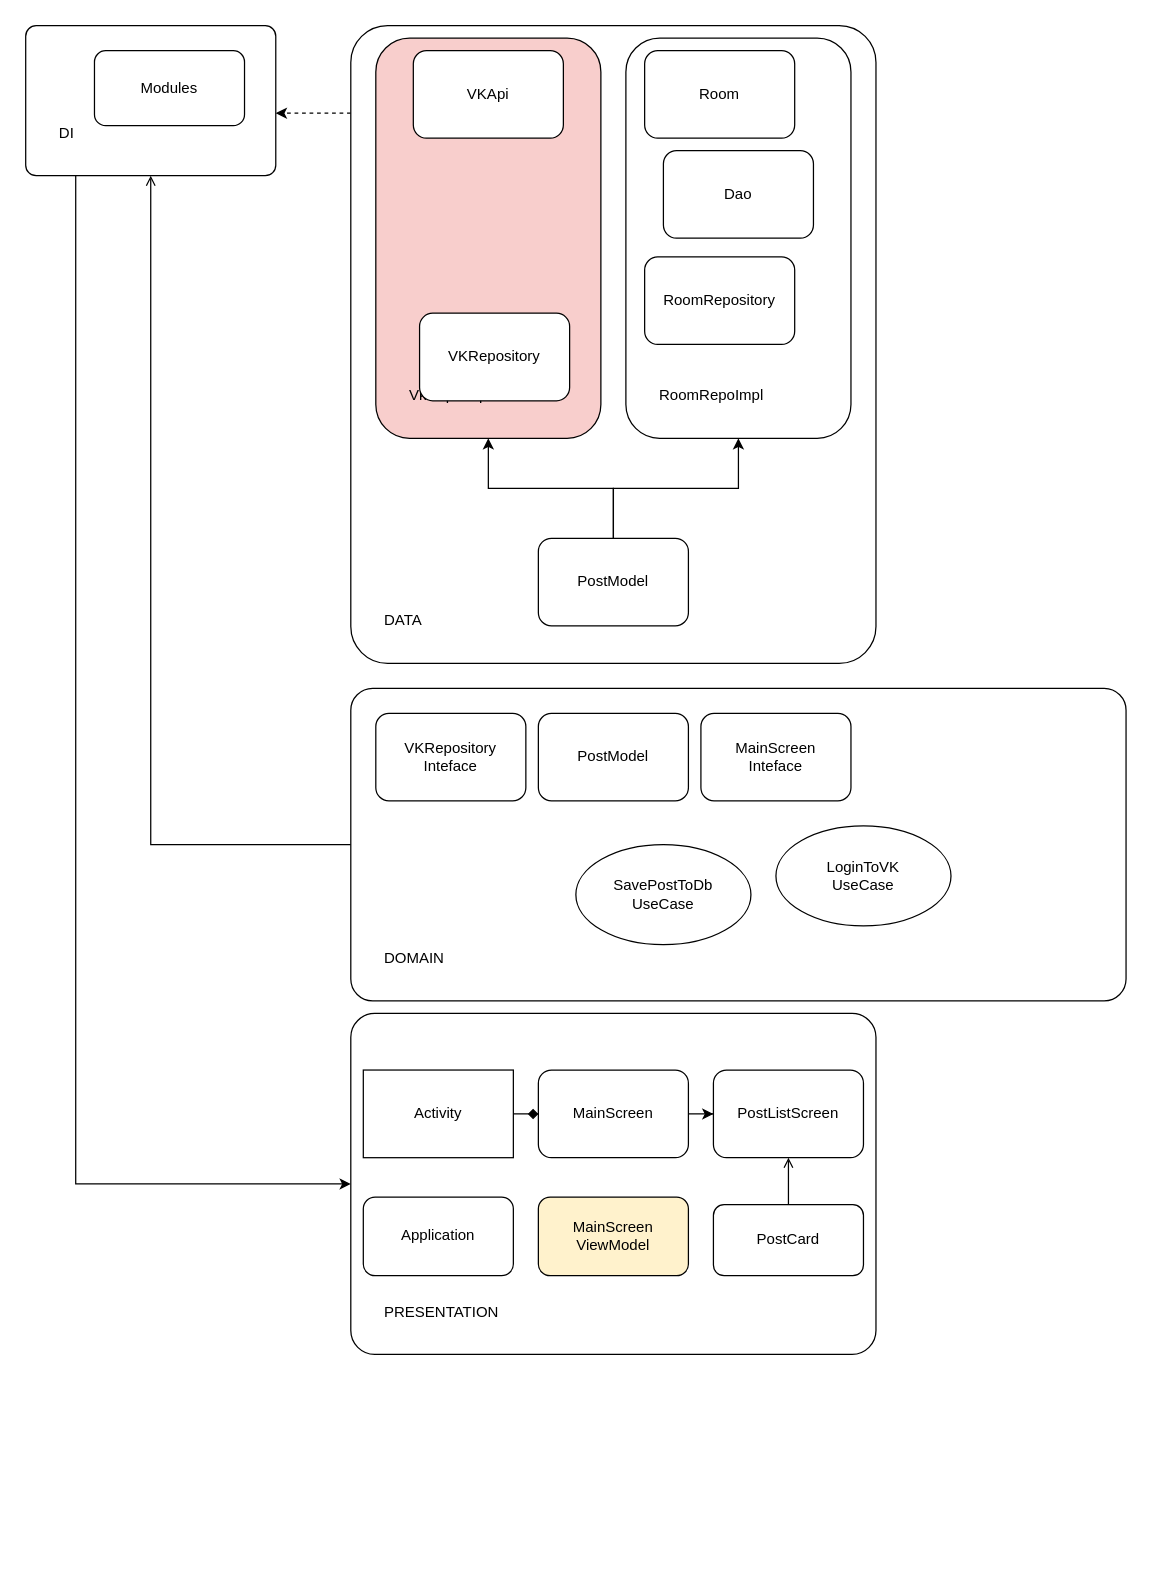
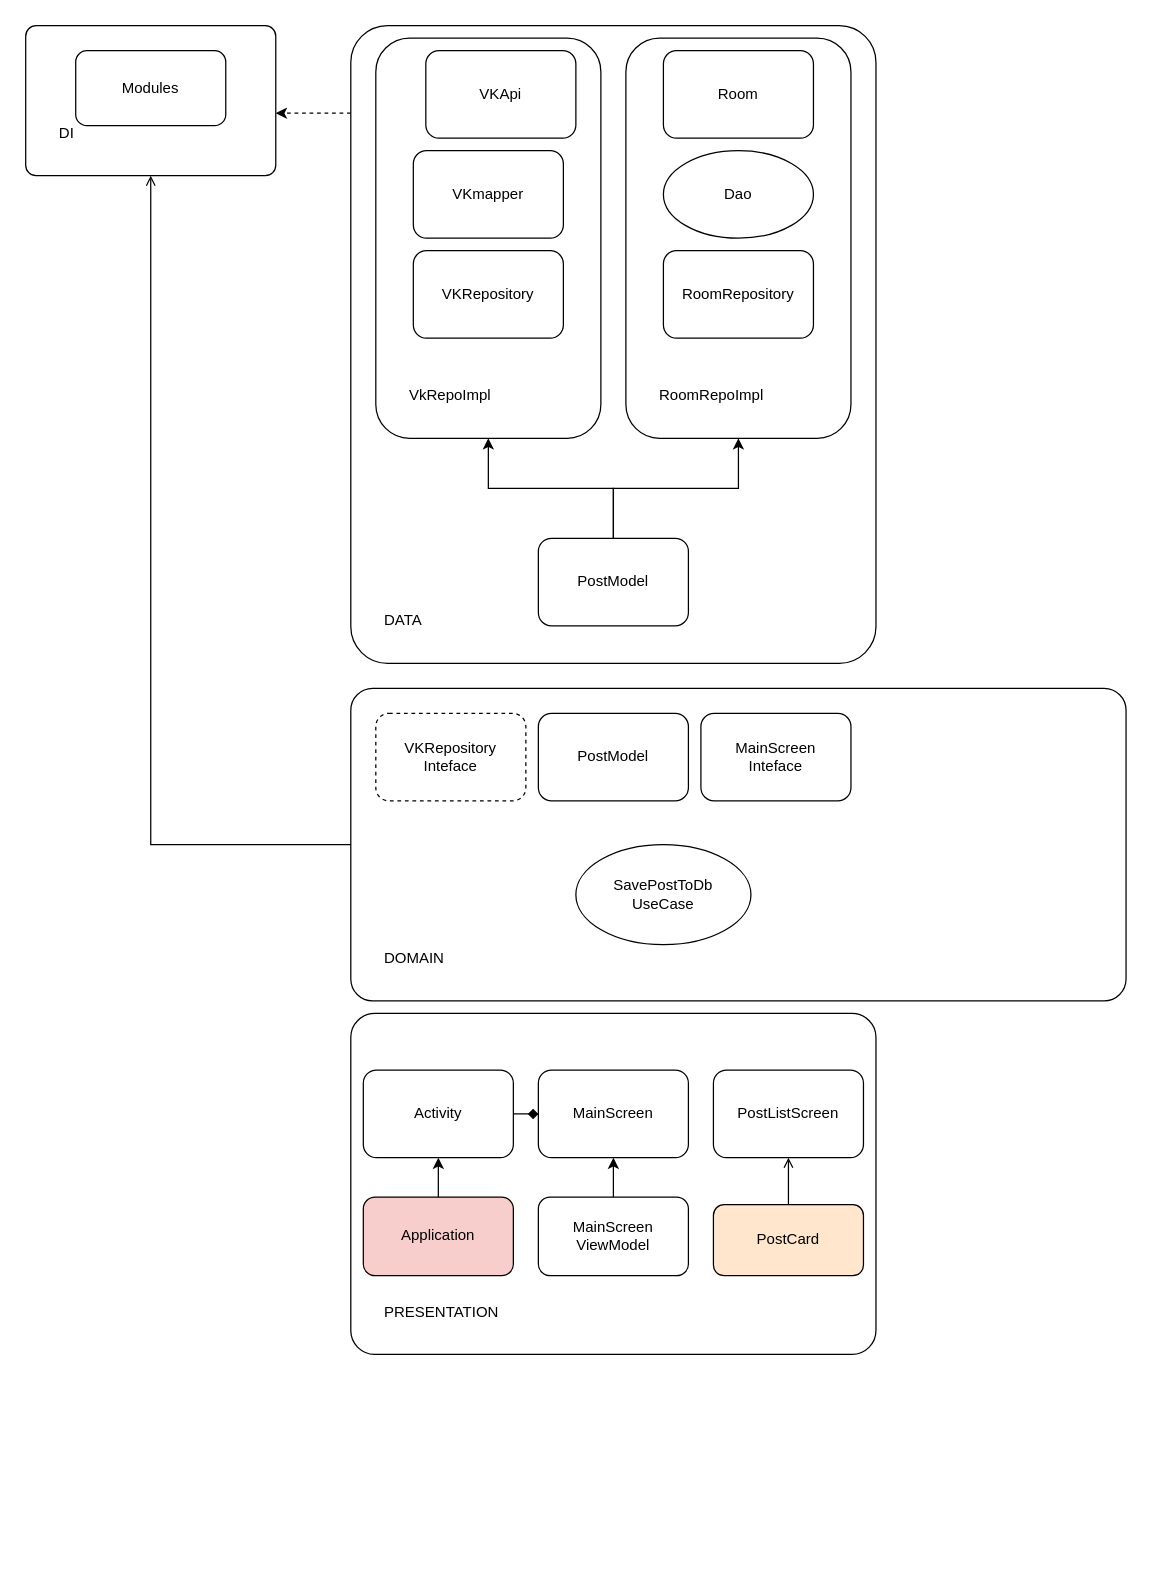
(169, 88) -> (151, 88)
(488, 94) -> (501, 94)
(719, 94) -> (738, 94)
none -> (488, 194)
(738, 194) -> (738, 194)
(719, 301) -> (738, 294)
(494, 357) -> (488, 294)
(449, 394) -> (449, 394)
(451, 757) -> (451, 757)
(76, 813) -> none
(863, 876) -> none
(438, 1114) -> (438, 1114)
(705, 1114) -> none
none -> (438, 1173)
none -> (613, 1173)
(438, 1236) -> (438, 1236)
(613, 1236) -> (613, 1236)
(788, 1240) -> (788, 1240)
